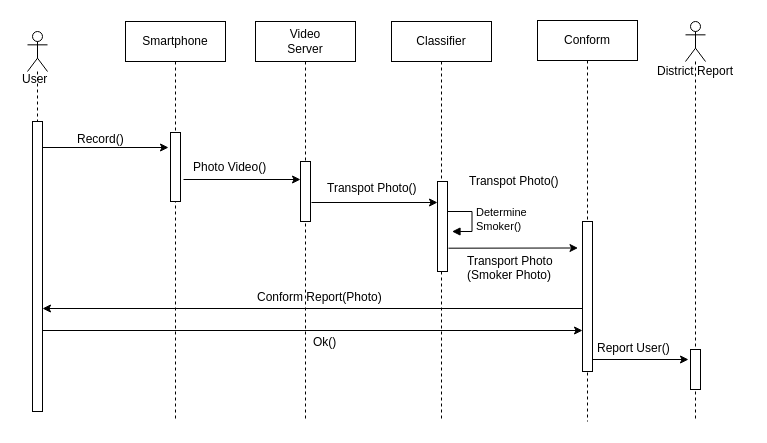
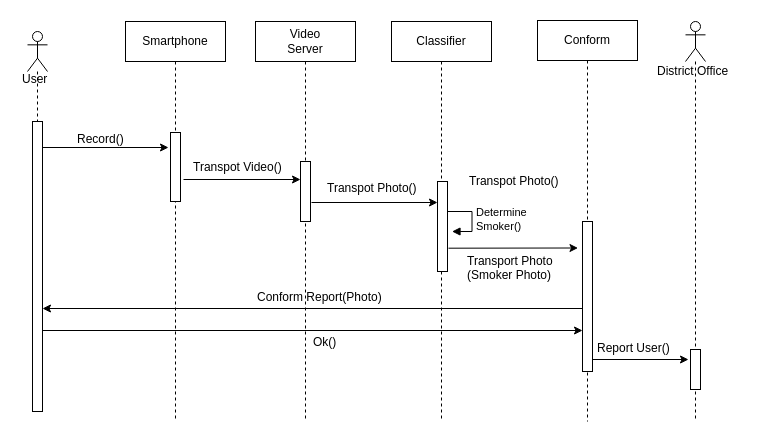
(703, 72) -> (702, 72)
(234, 168) -> (244, 168)
